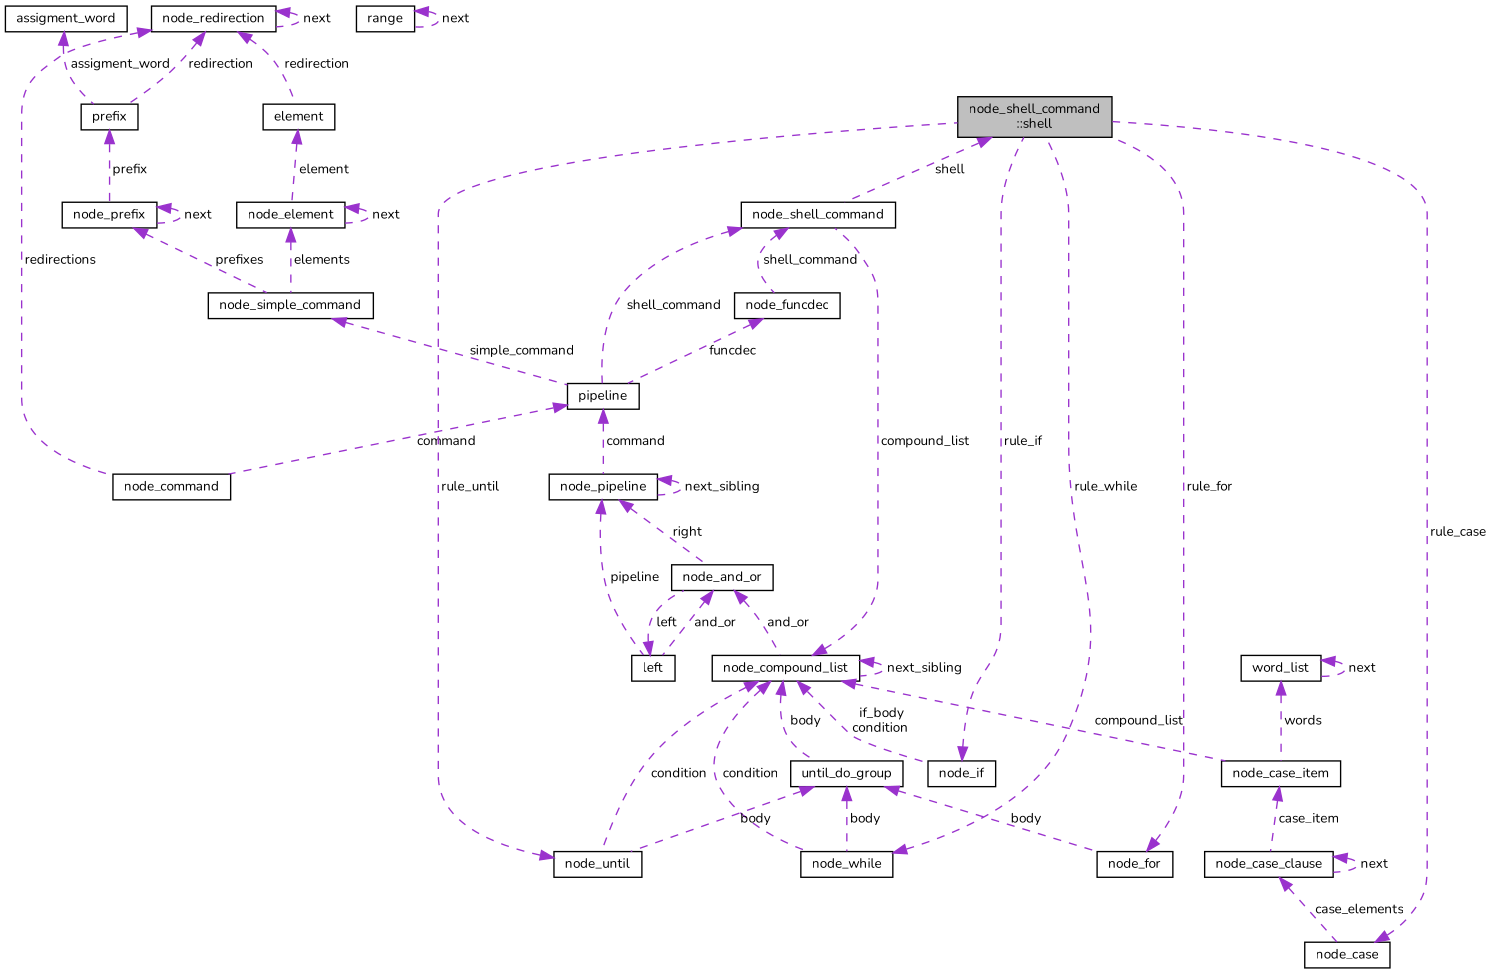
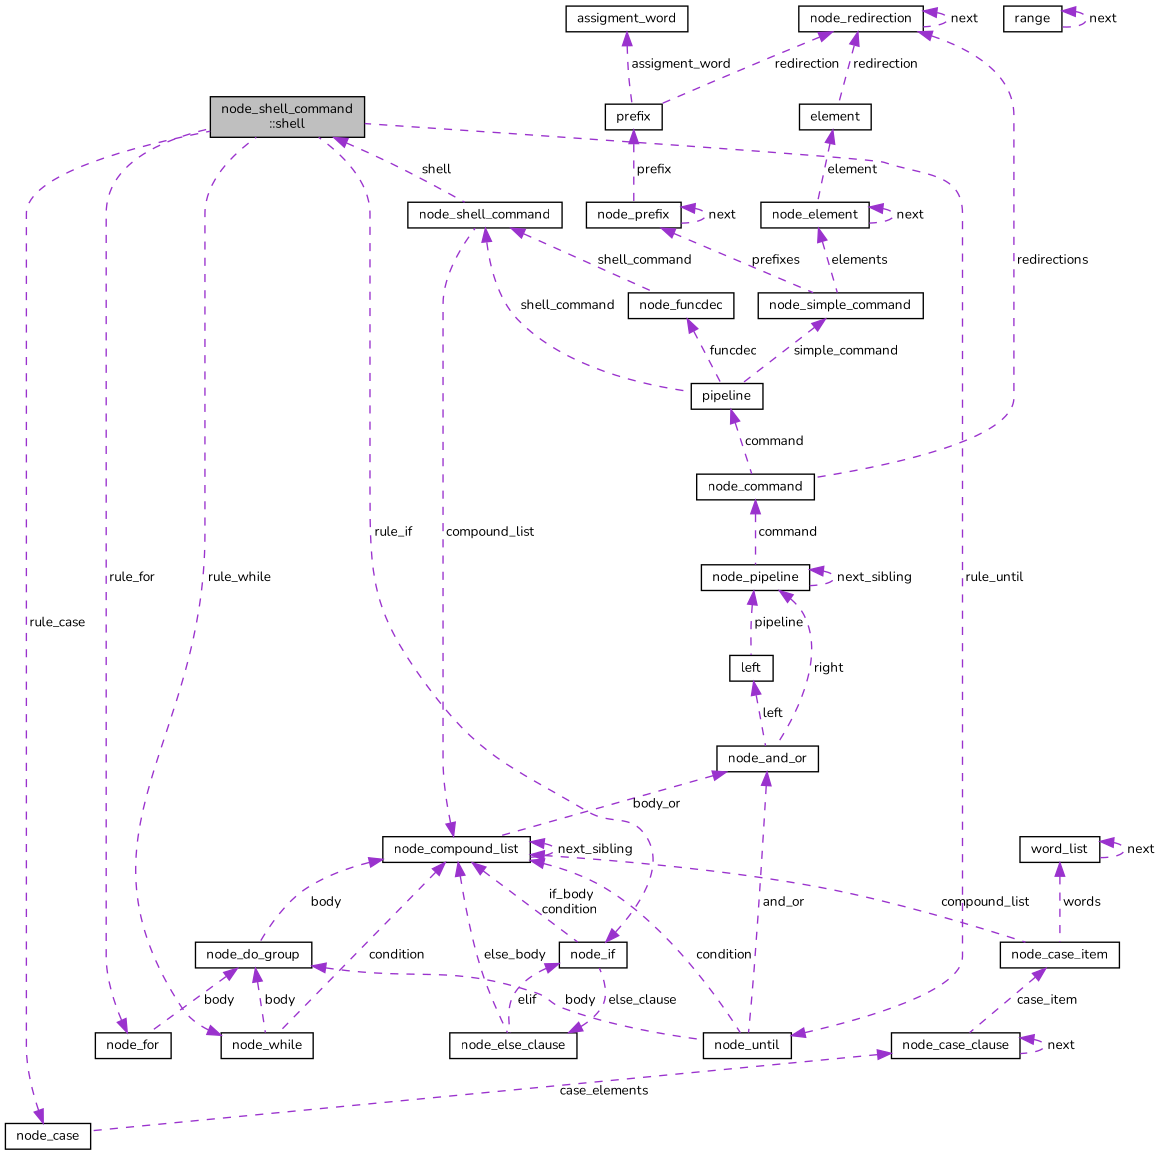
(603, 449) -> (756, 539)
(787, 623) -> (655, 804)
(684, 628) -> (758, 909)
(847, 774) -> (254, 955)
none -> (513, 1046)
